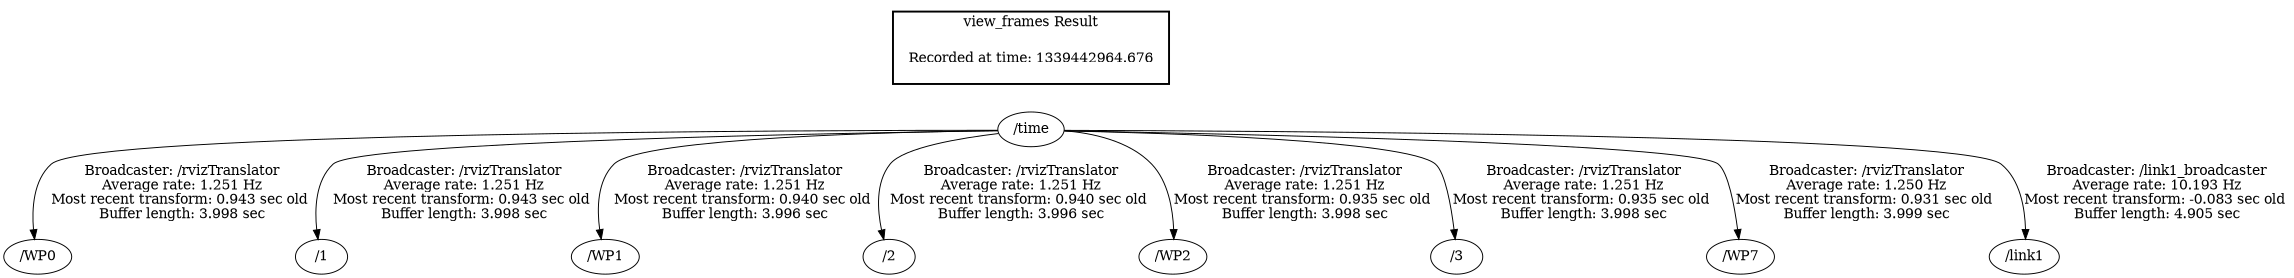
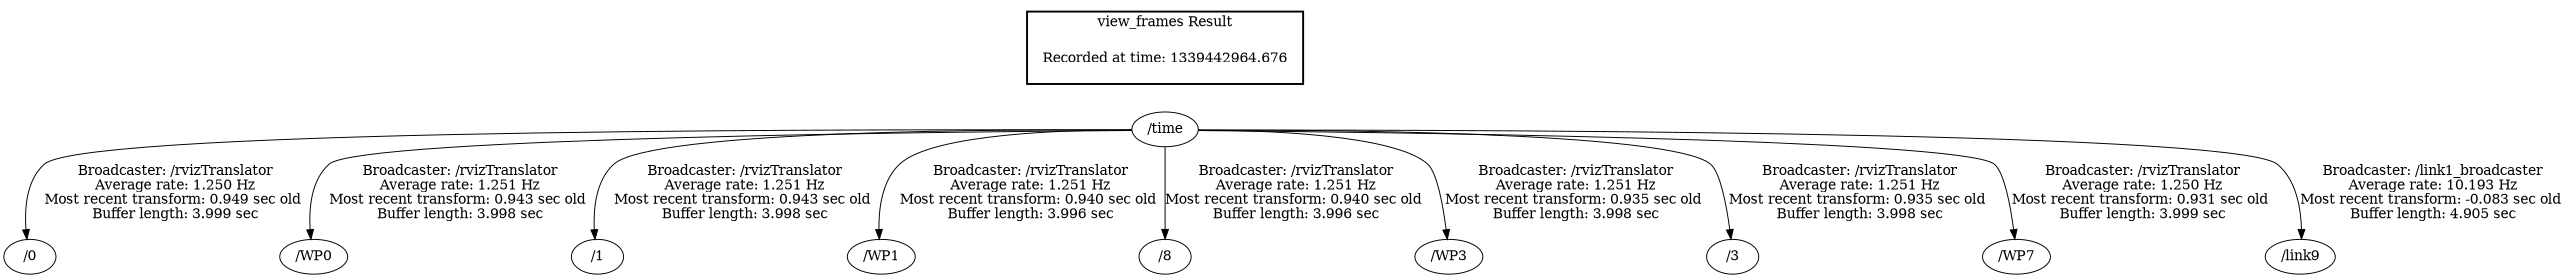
none -> (30, 257)
(889, 257) -> (1165, 257)
(1173, 257) -> (1449, 257)
(2024, 257) -> (2300, 257)
